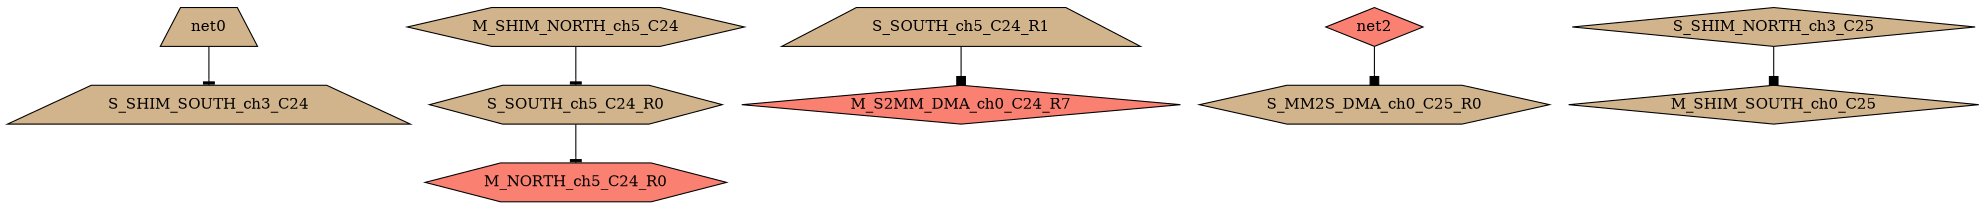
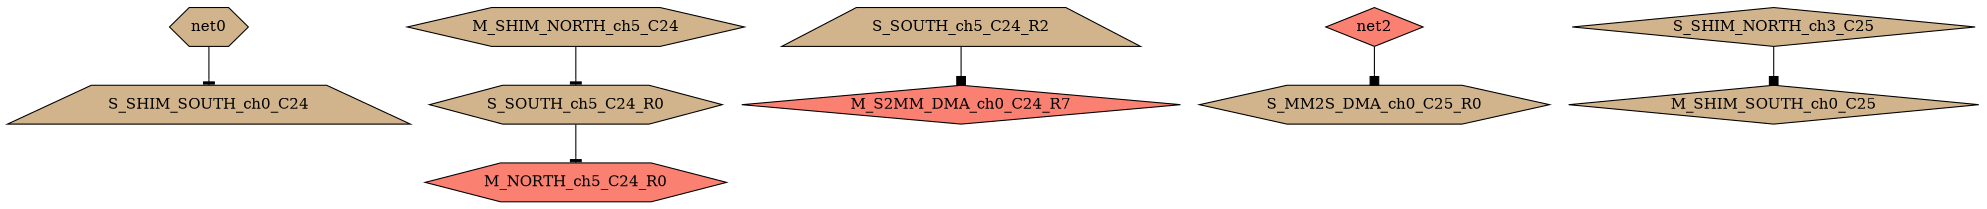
(209, 27) -> (209, 27)
(961, 27) -> (961, 27)
(209, 105) -> (209, 105)
